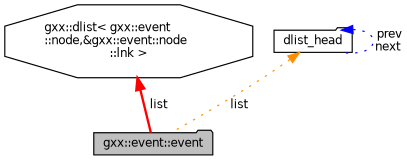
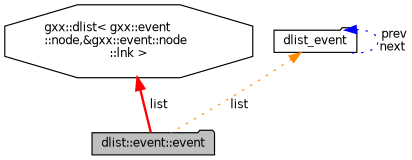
(313, 41) -> (315, 41)
(153, 144) -> (153, 144)
